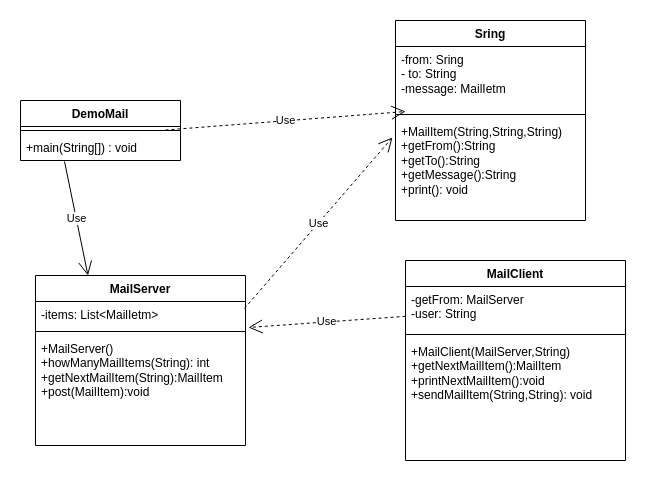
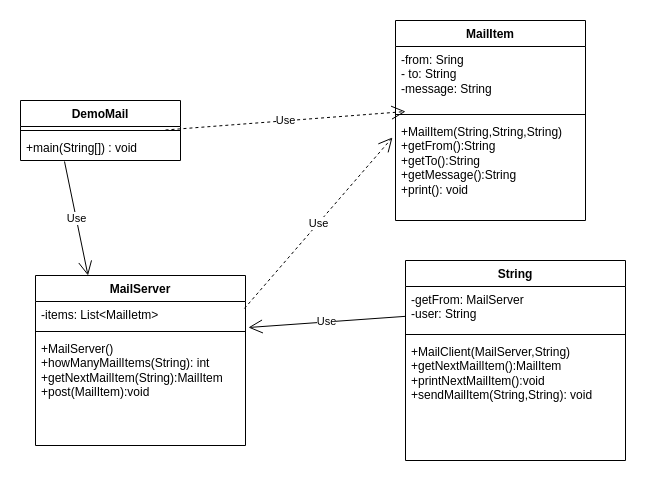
(491, 35) -> (491, 35)
(456, 75) -> (451, 75)
(516, 275) -> (516, 275)
(285, 325) -> (285, 325)
